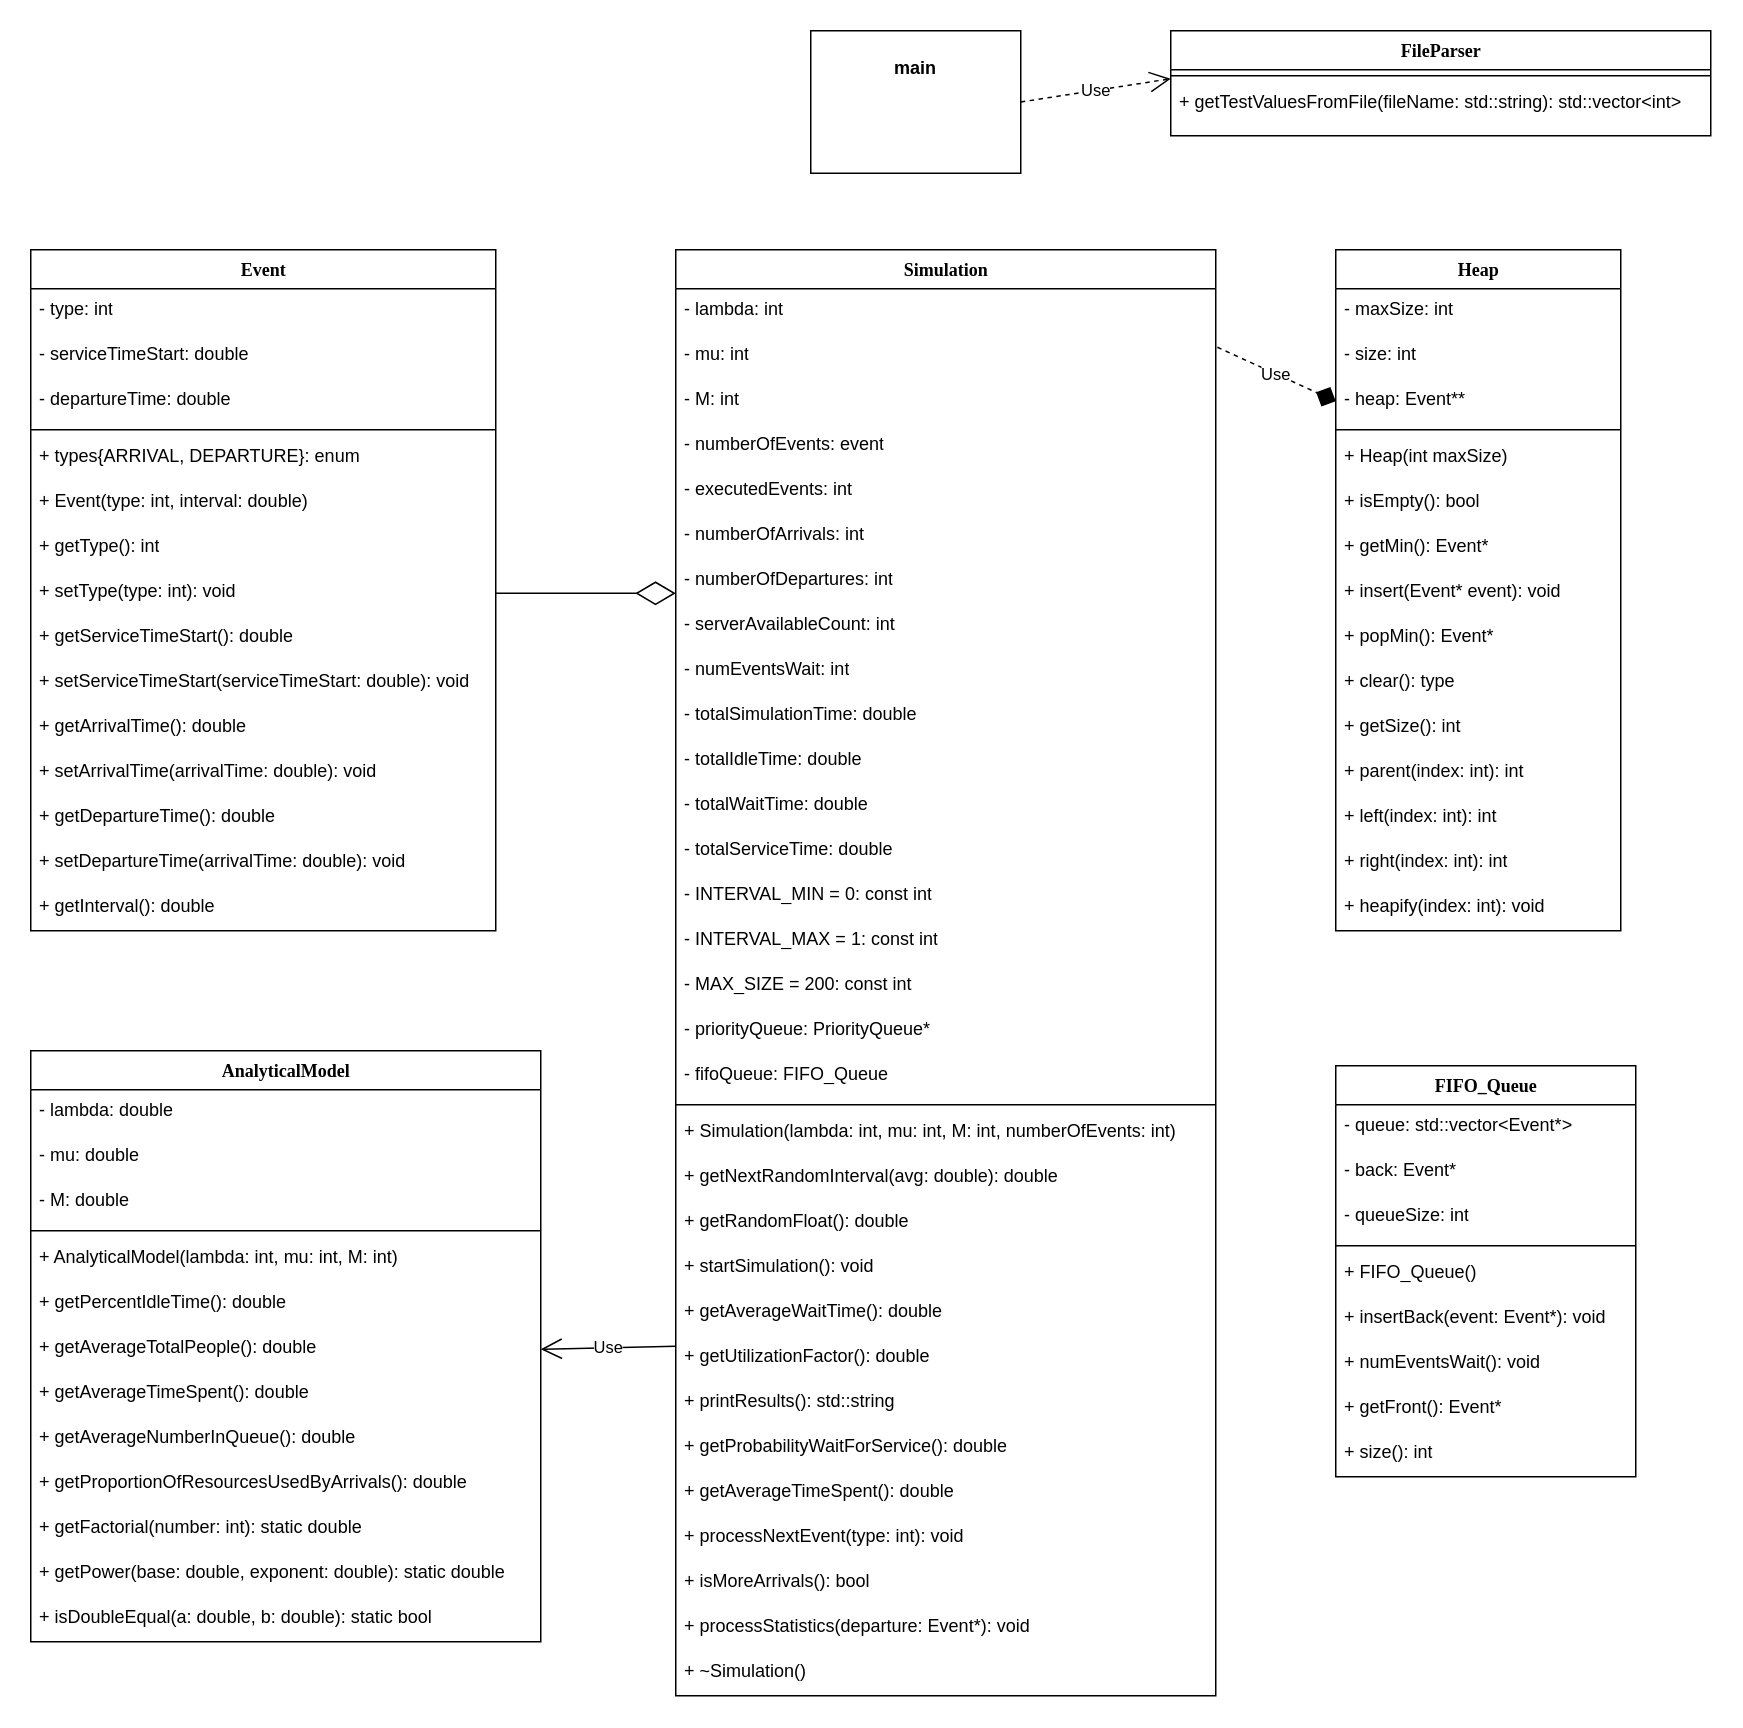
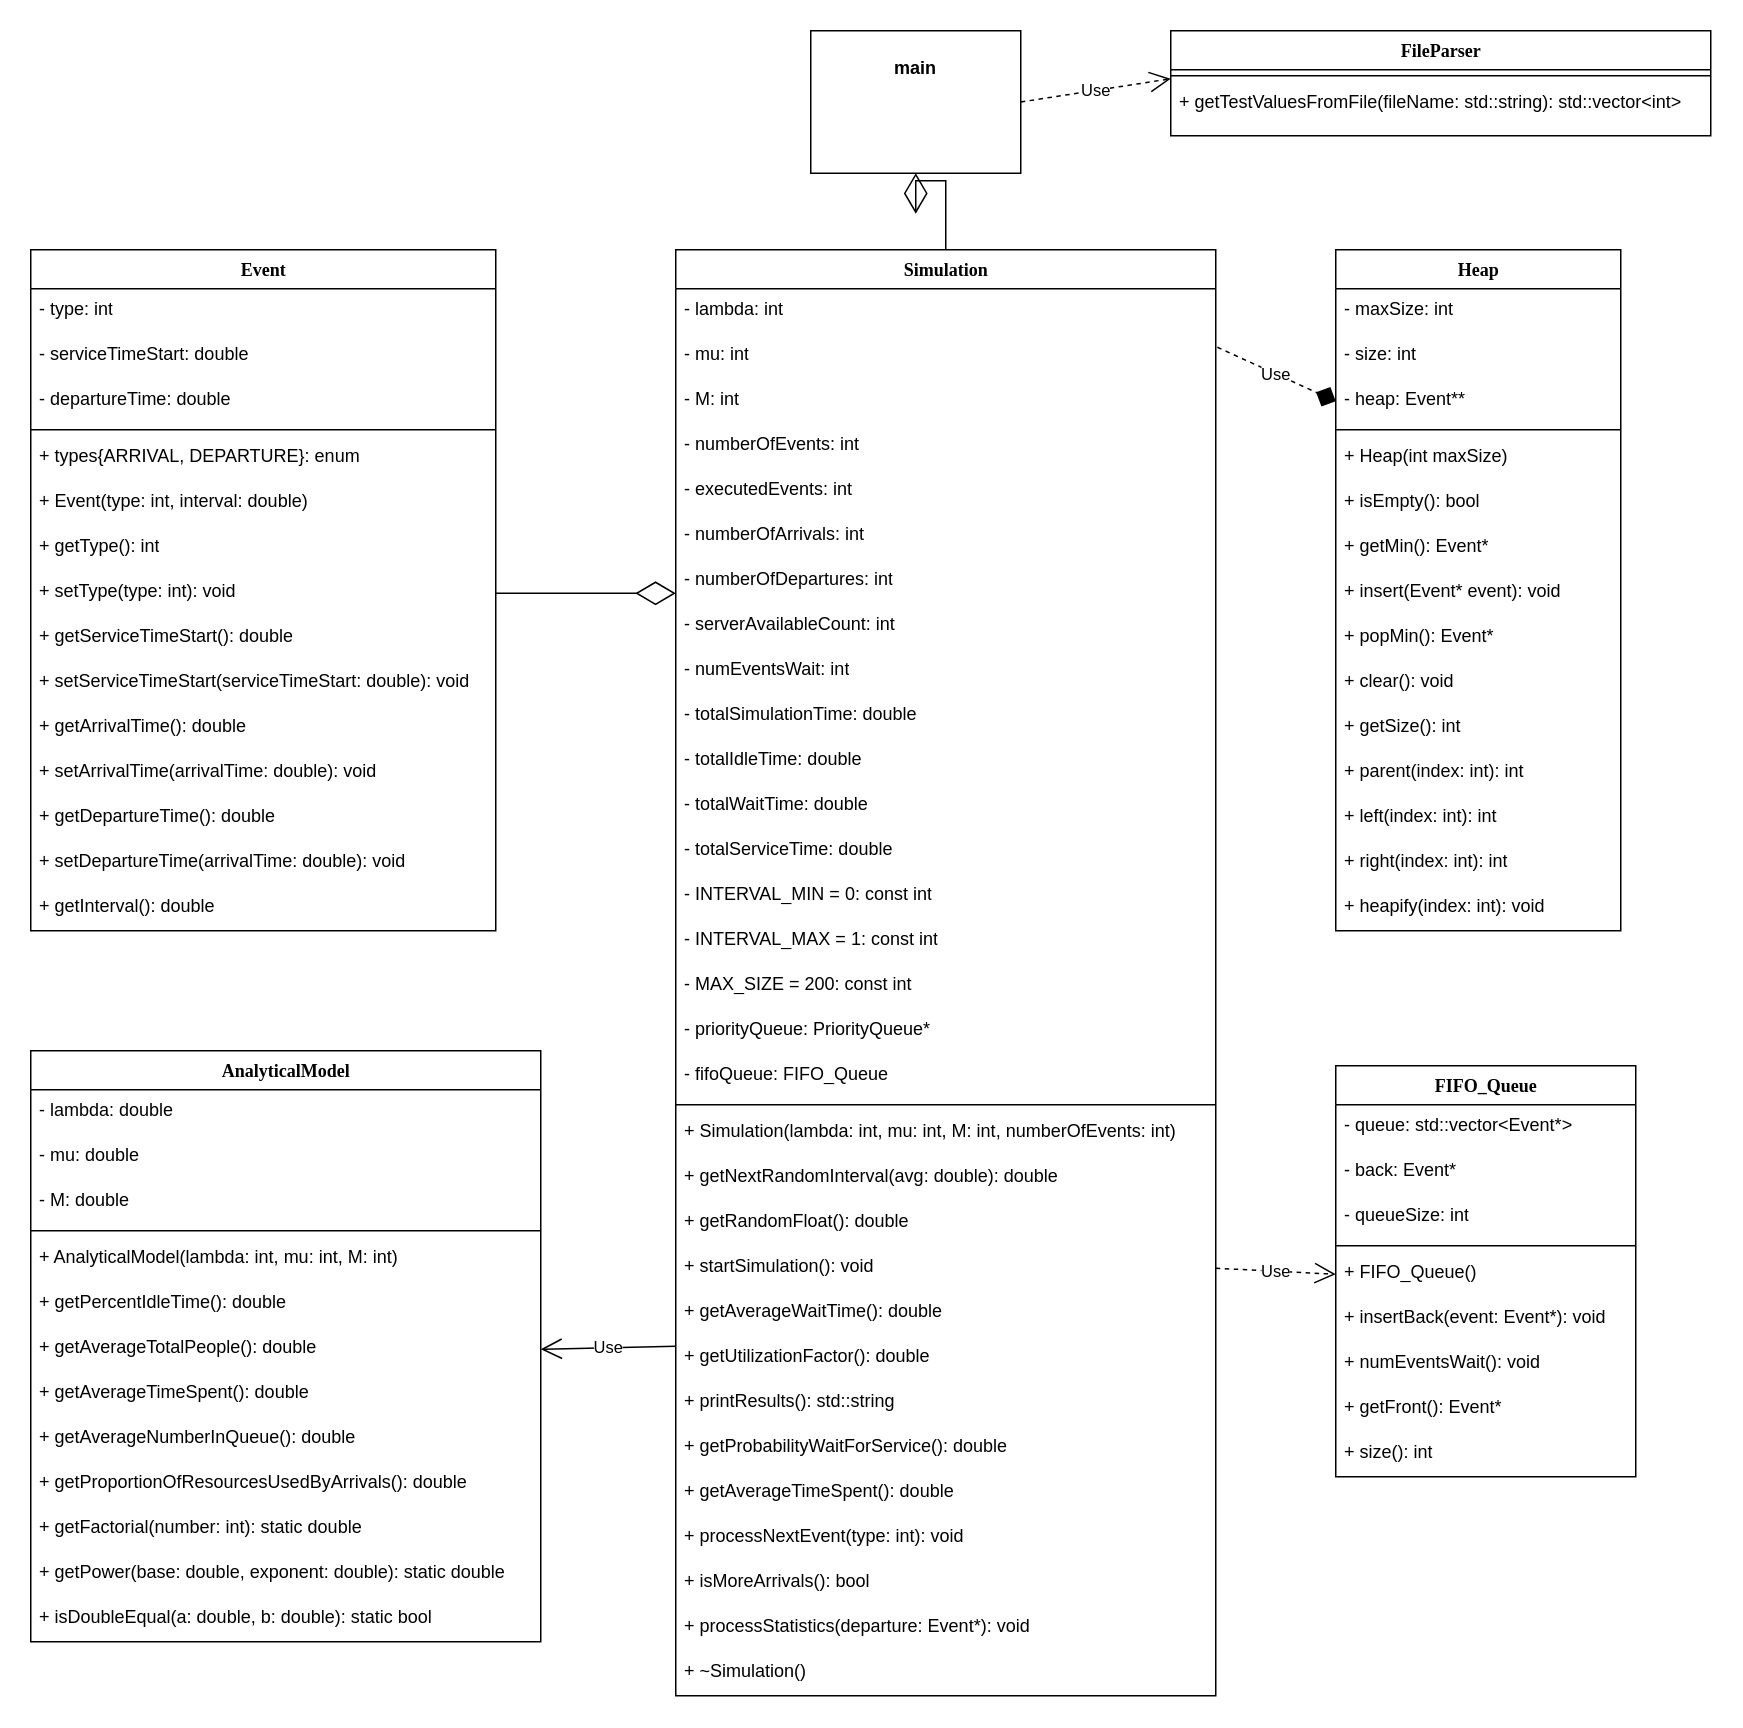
none -> (946, 184)
(794, 445) -> (781, 445)
(1411, 682) -> (1409, 682)
none -> (1274, 1271)
